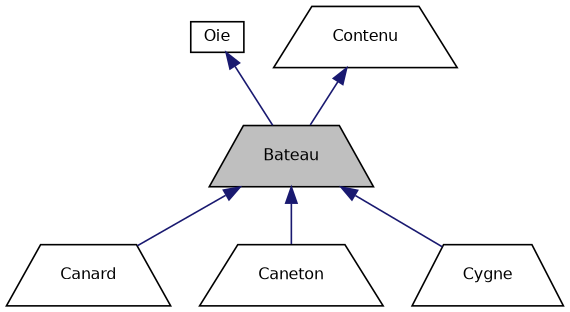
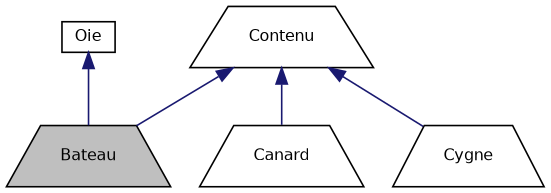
(182, 220) -> (282, 105)
(399, 221) -> (383, 102)
(291, 275) -> none
